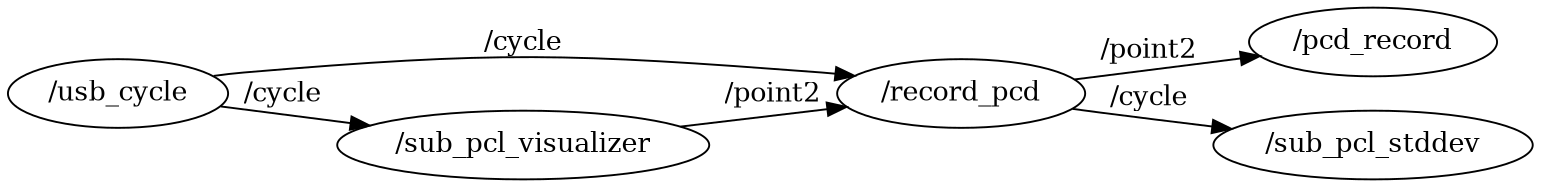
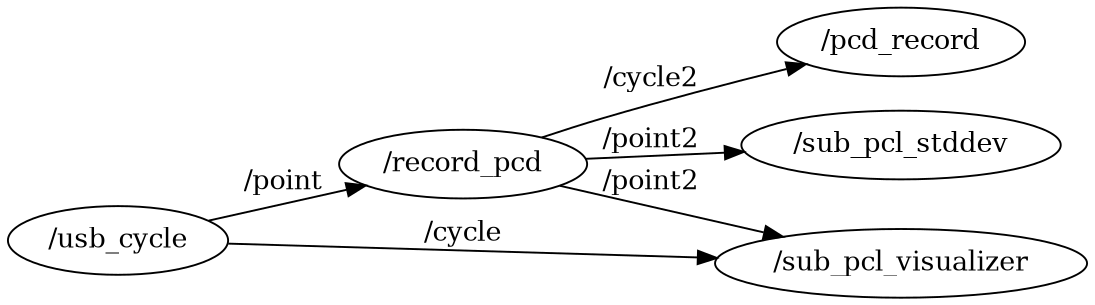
(523, 43) -> (284, 182)
(1149, 51) -> (651, 79)
(1149, 98) -> (651, 140)
(754, 118) -> (662, 209)
